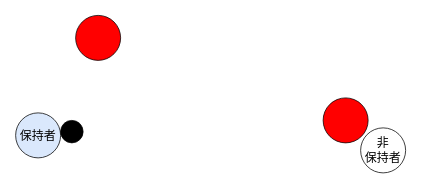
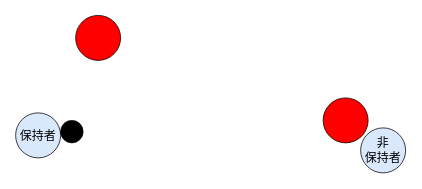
(383, 150) -> (383, 150)
